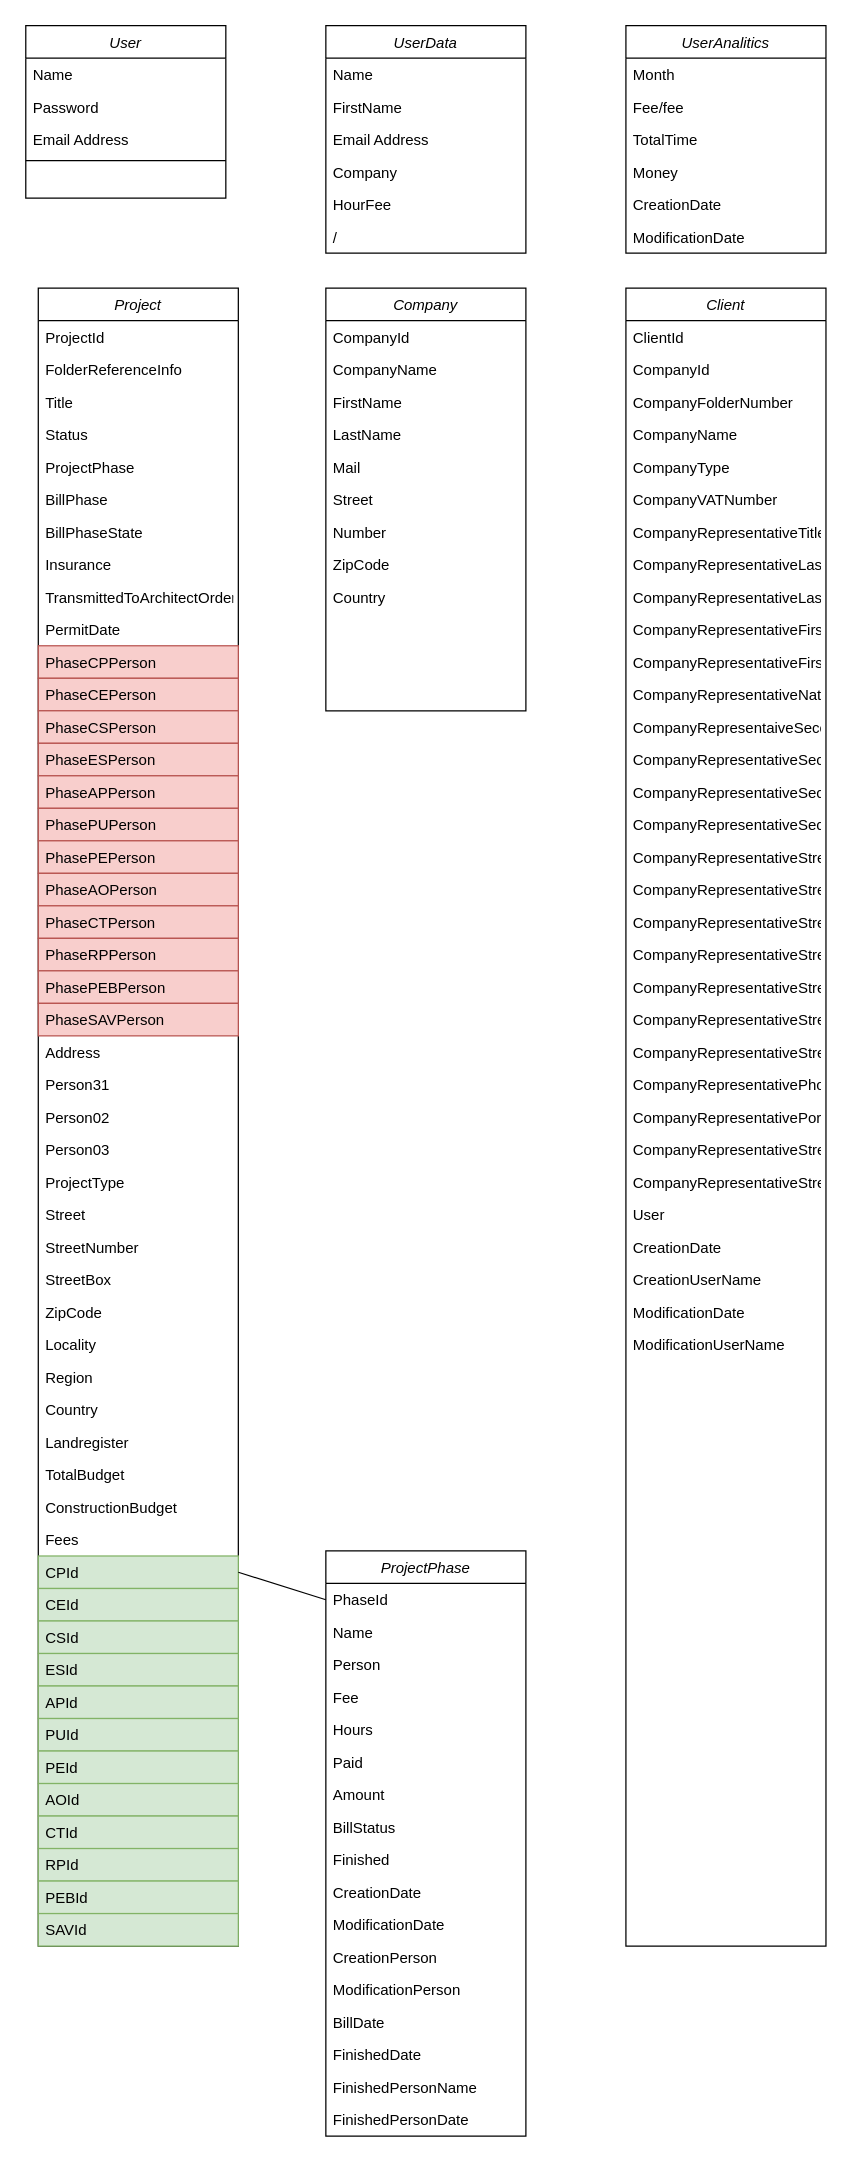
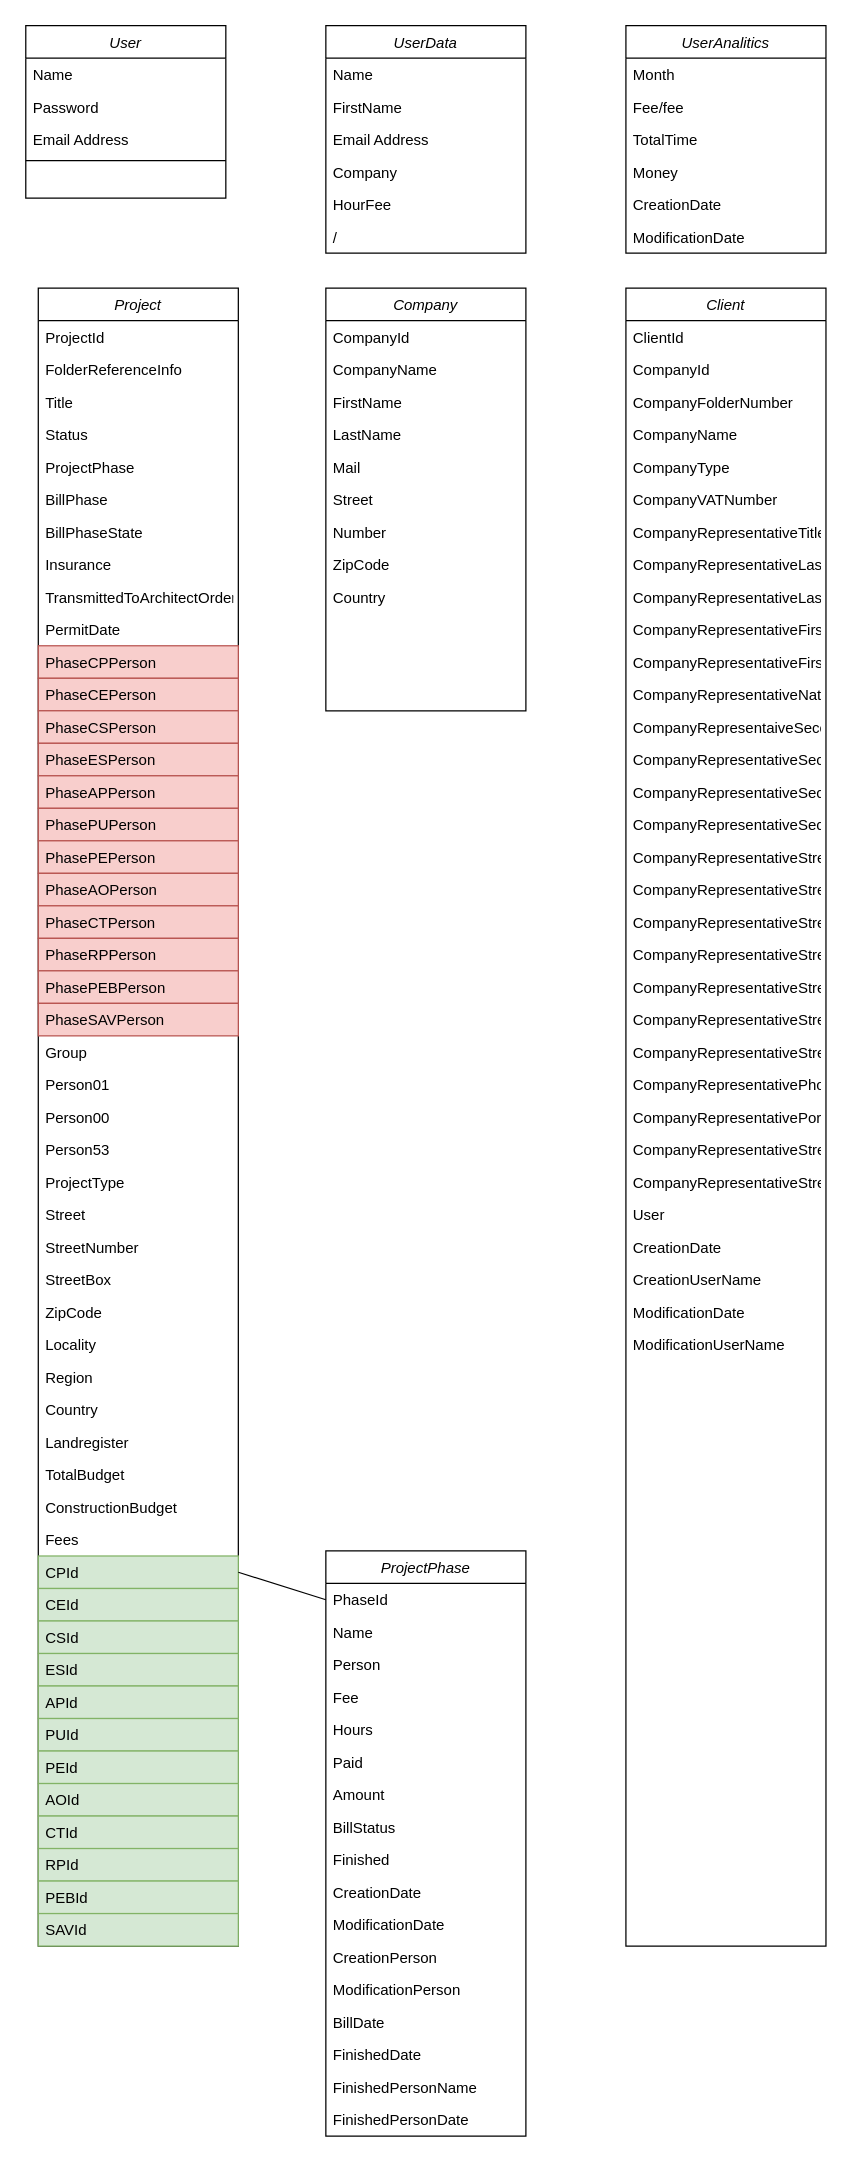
(74, 1053) -> (66, 1053)
(79, 1085) -> (79, 1085)
(79, 1118) -> (79, 1118)
(79, 1150) -> (79, 1150)
